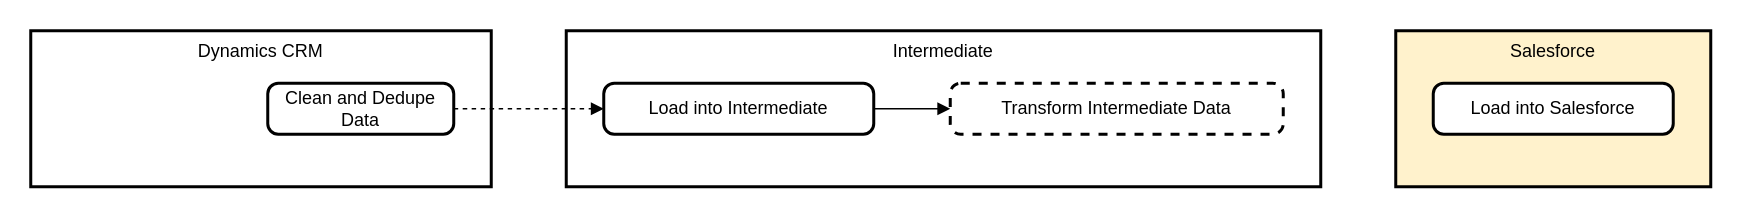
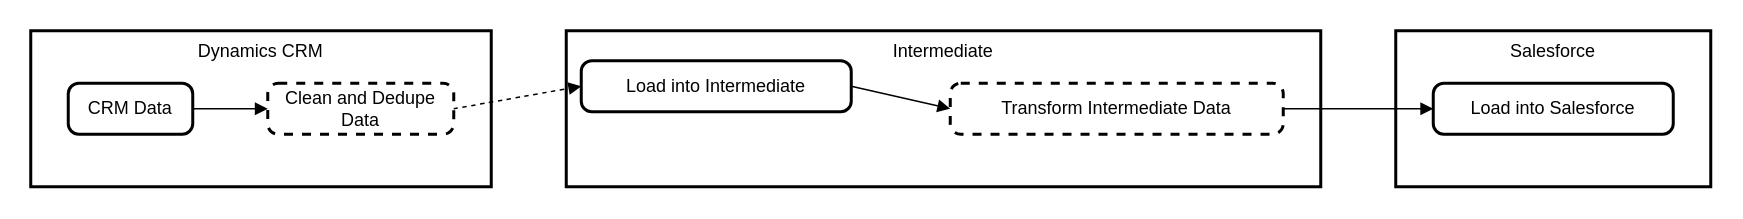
(1553, 52) -> (1553, 52)
none -> (131, 109)
none -> (225, 109)
(361, 109) -> (361, 109)
(739, 109) -> (716, 86)
none -> (1353, 109)
